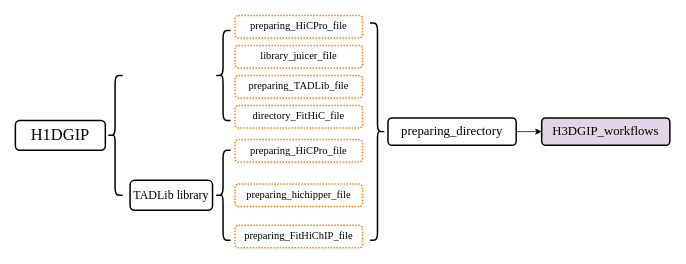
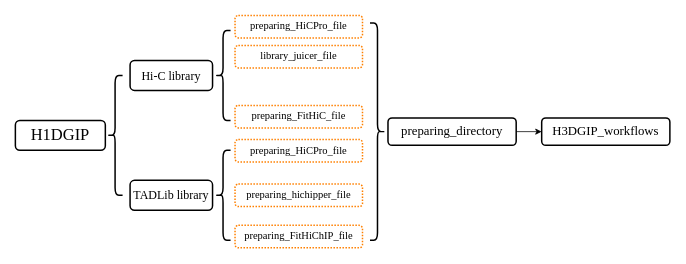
none -> (171, 75)
(299, 87) -> none
(299, 117) -> (299, 117)
(606, 132) -> (606, 132)
